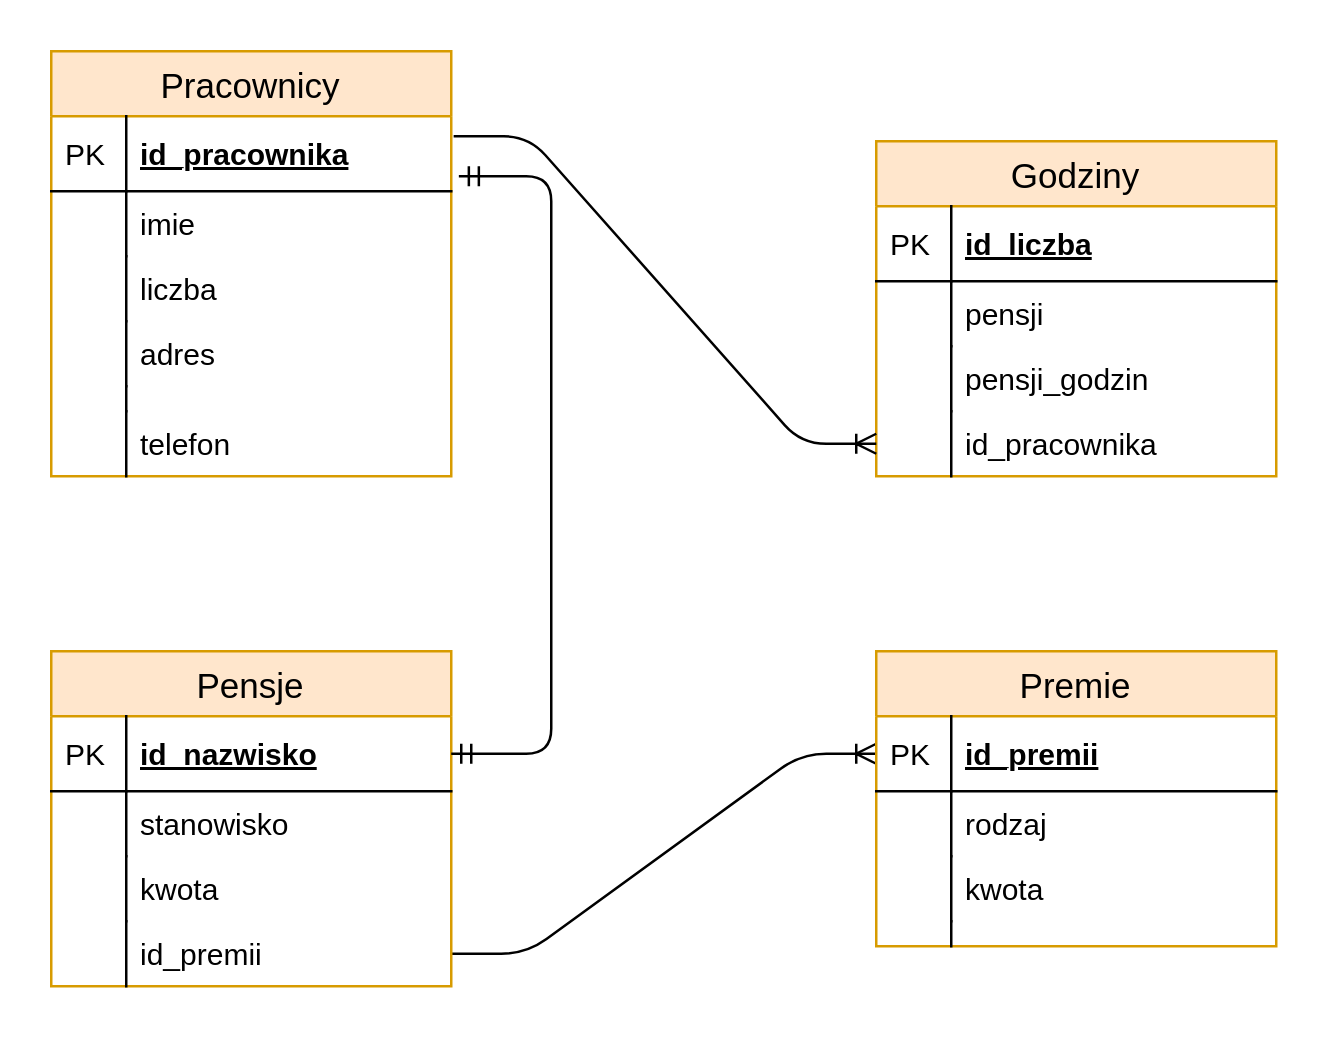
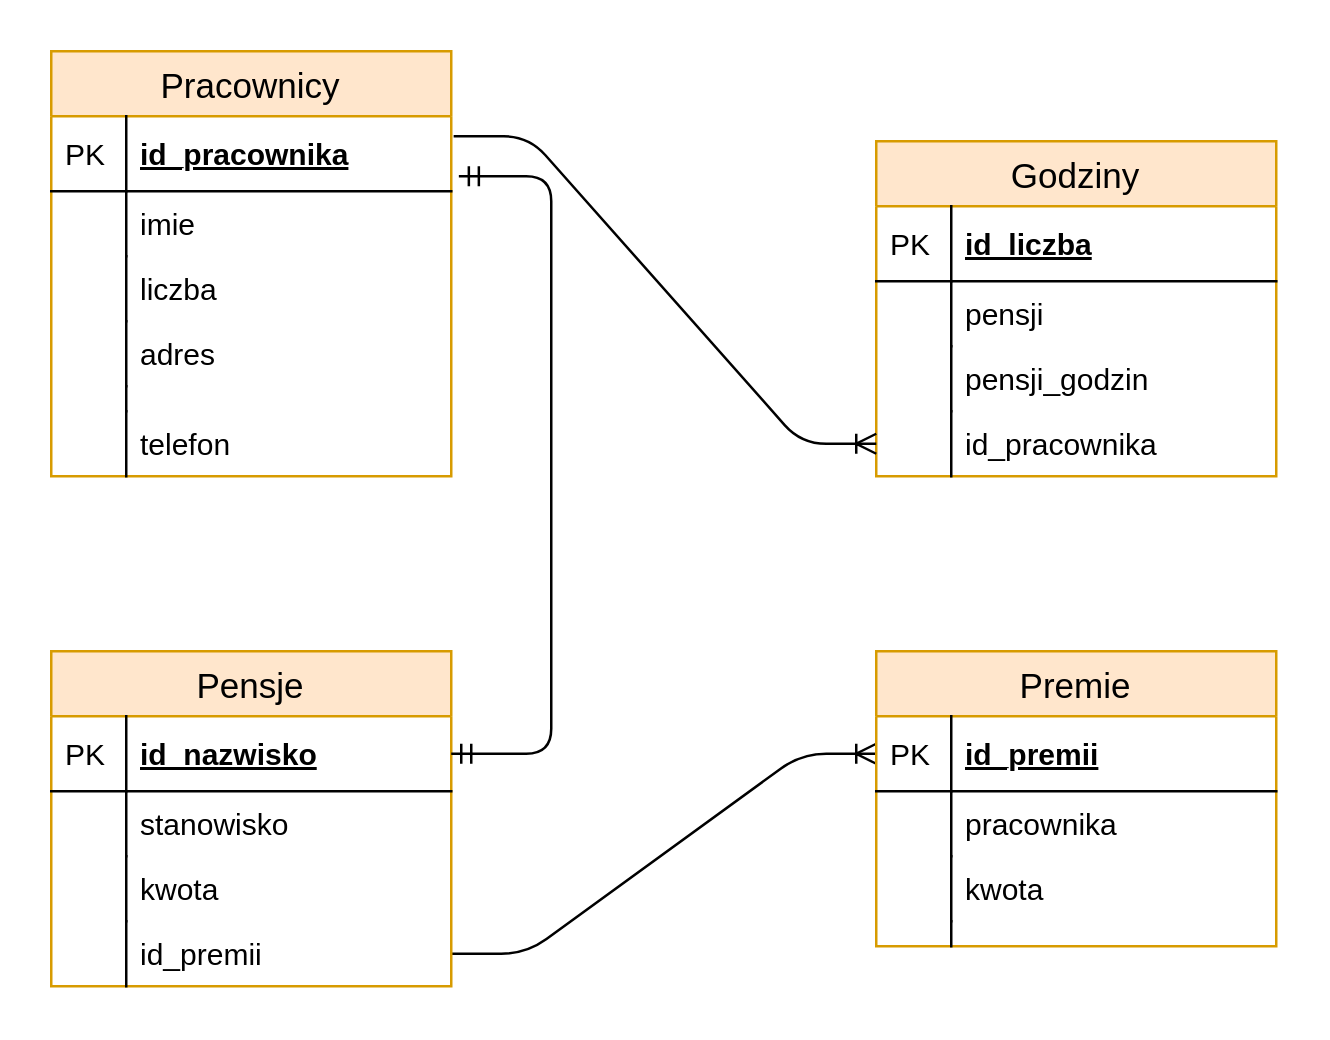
(1015, 825) -> (1045, 825)
